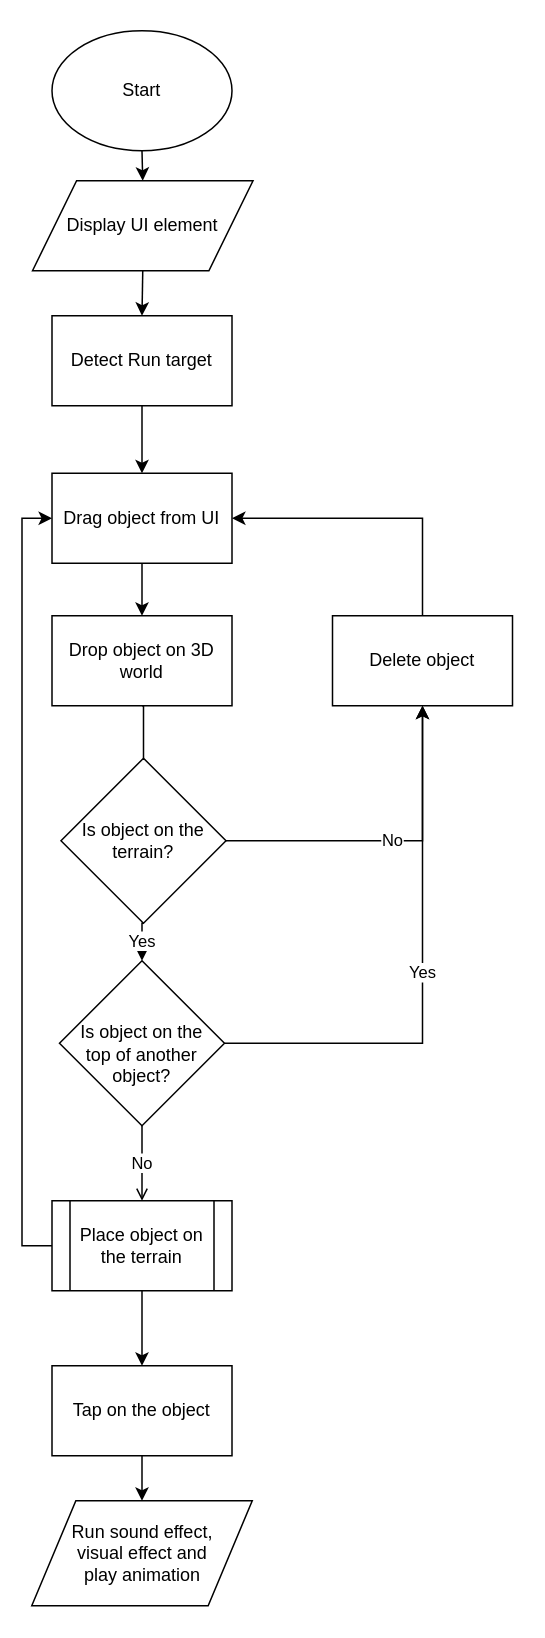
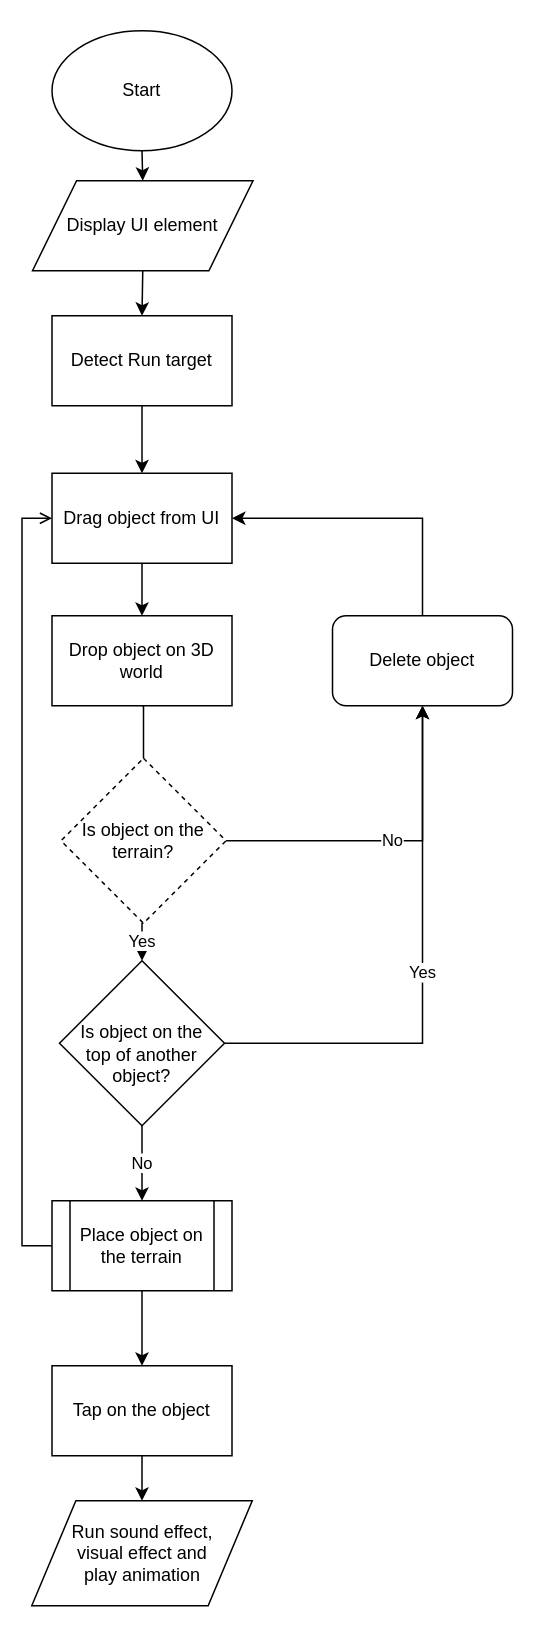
(40, 518) -> (43, 518)
(422, 661) -> (422, 661)
(143, 841) -> (143, 841)
(142, 1191) -> (142, 1189)
